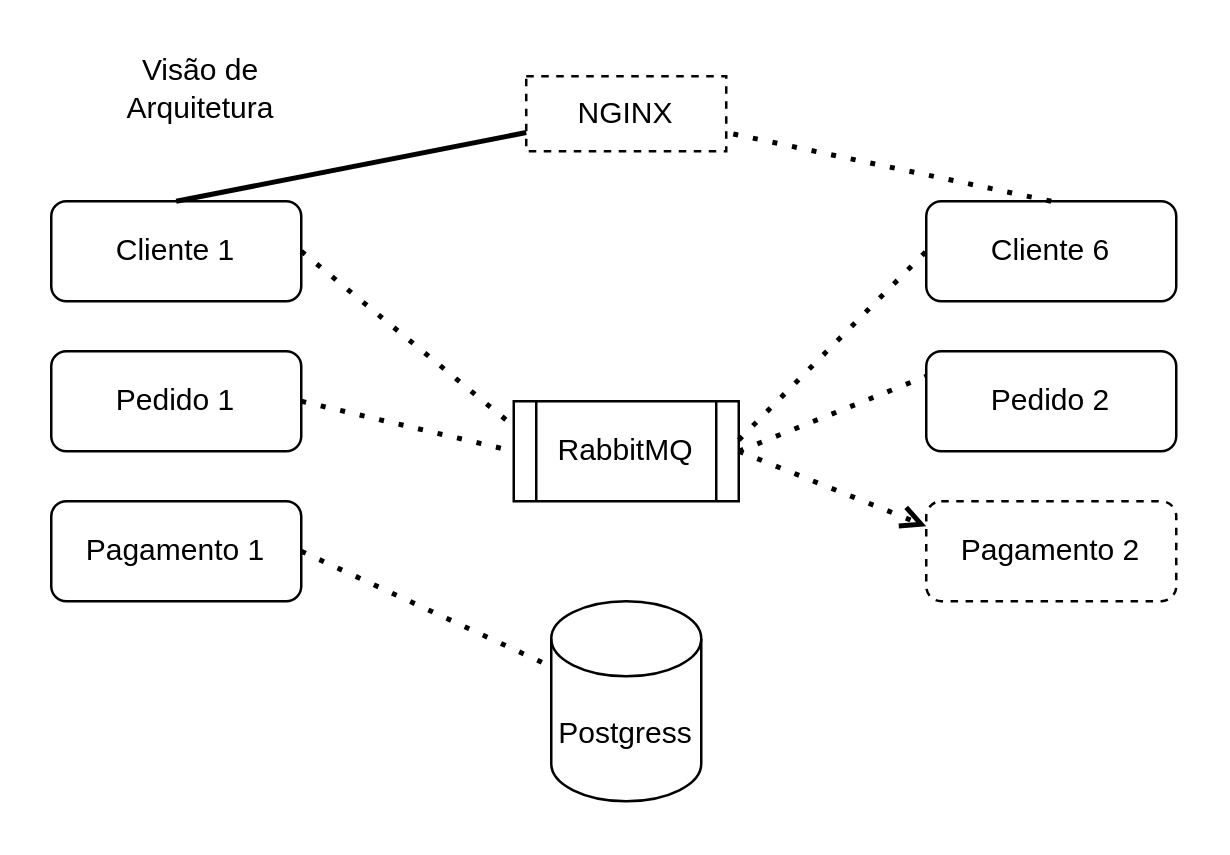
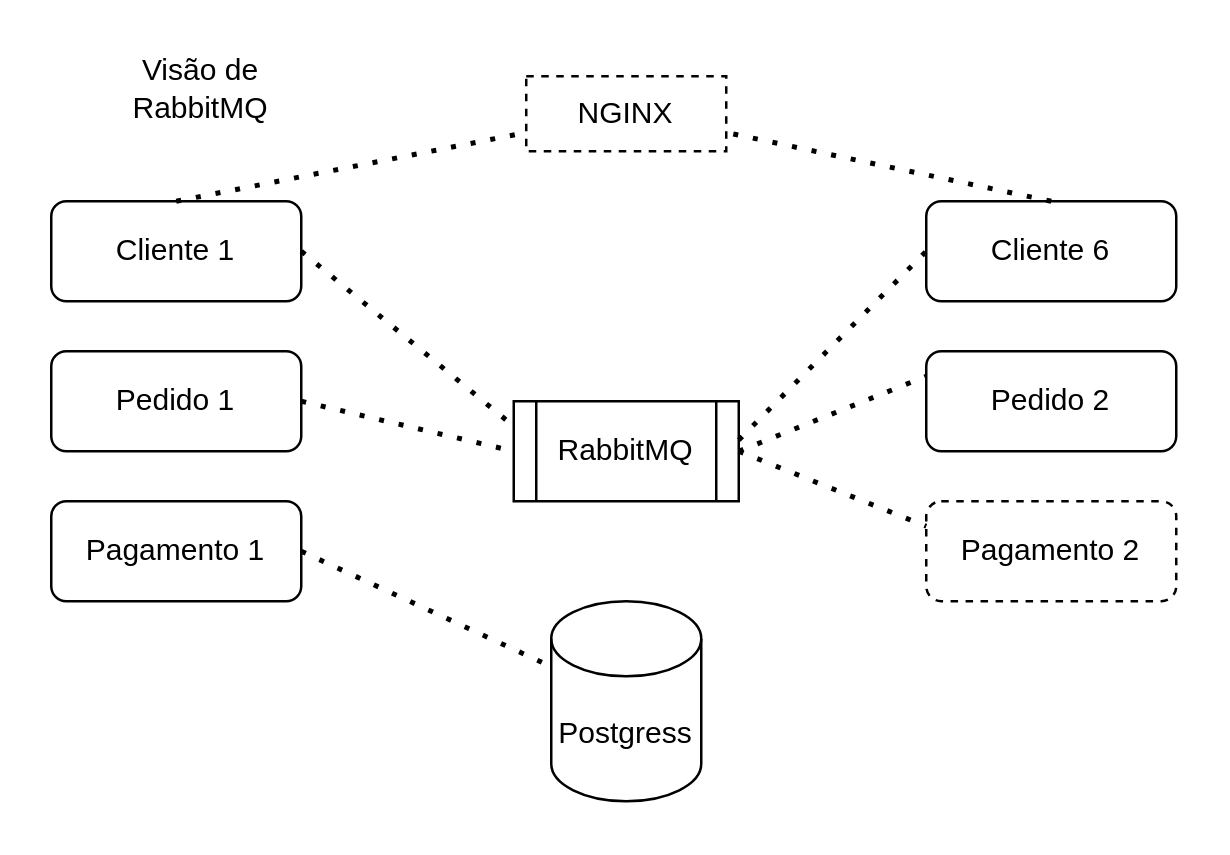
(201, 89) -> (201, 89)
(352, 167) -> (352, 167)
(913, 521) -> (918, 523)
